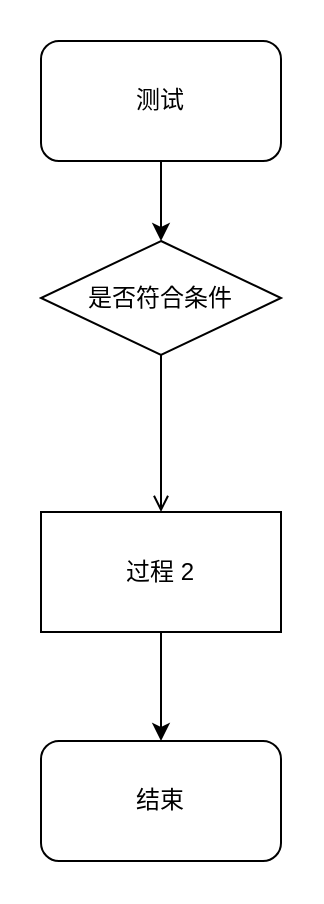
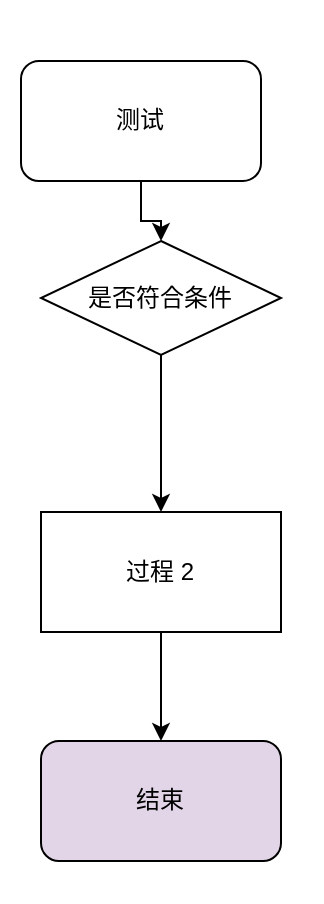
(161, 101) -> (141, 121)
(161, 499) -> (161, 497)
(161, 801) -> (161, 801)
